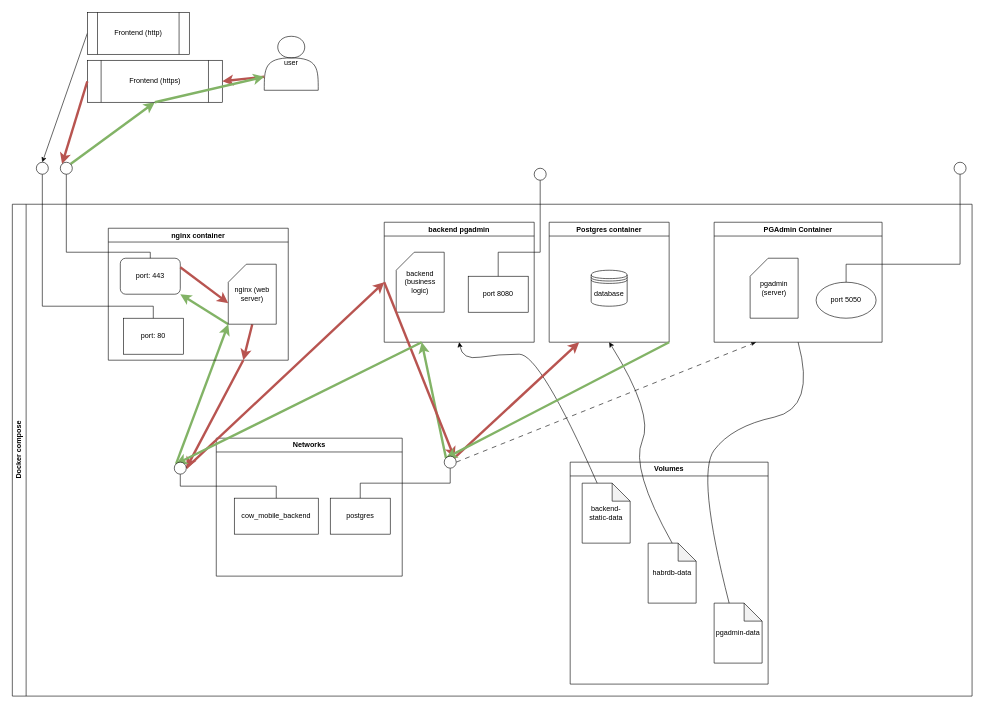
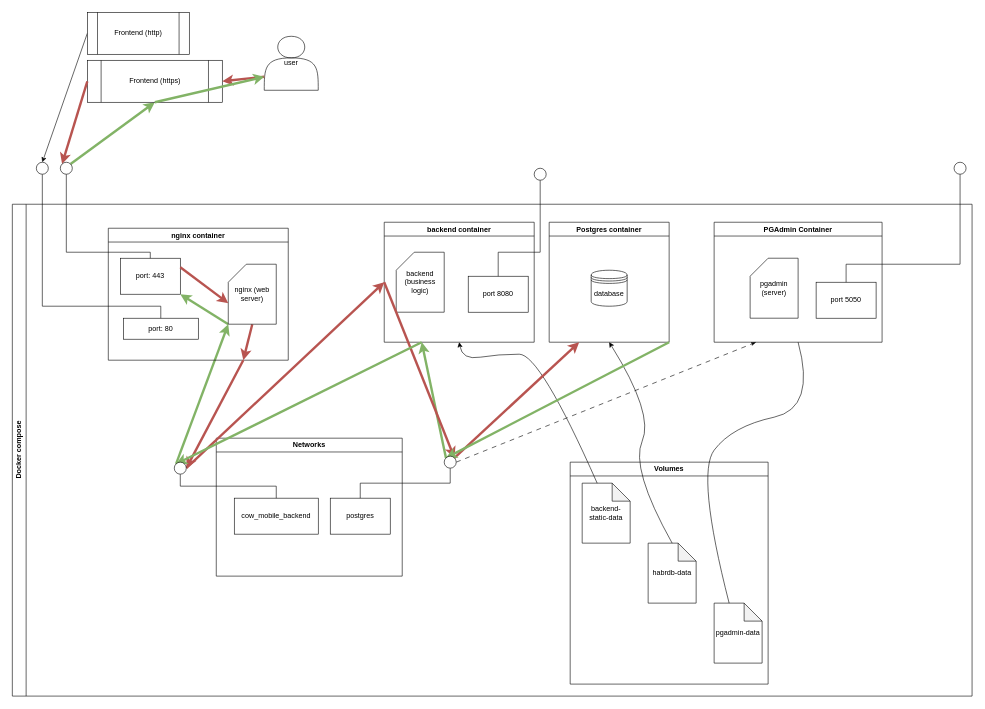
(459, 230) -> (459, 230)
(150, 276) -> (150, 276)
(846, 300) -> (846, 300)
(153, 336) -> (161, 329)
